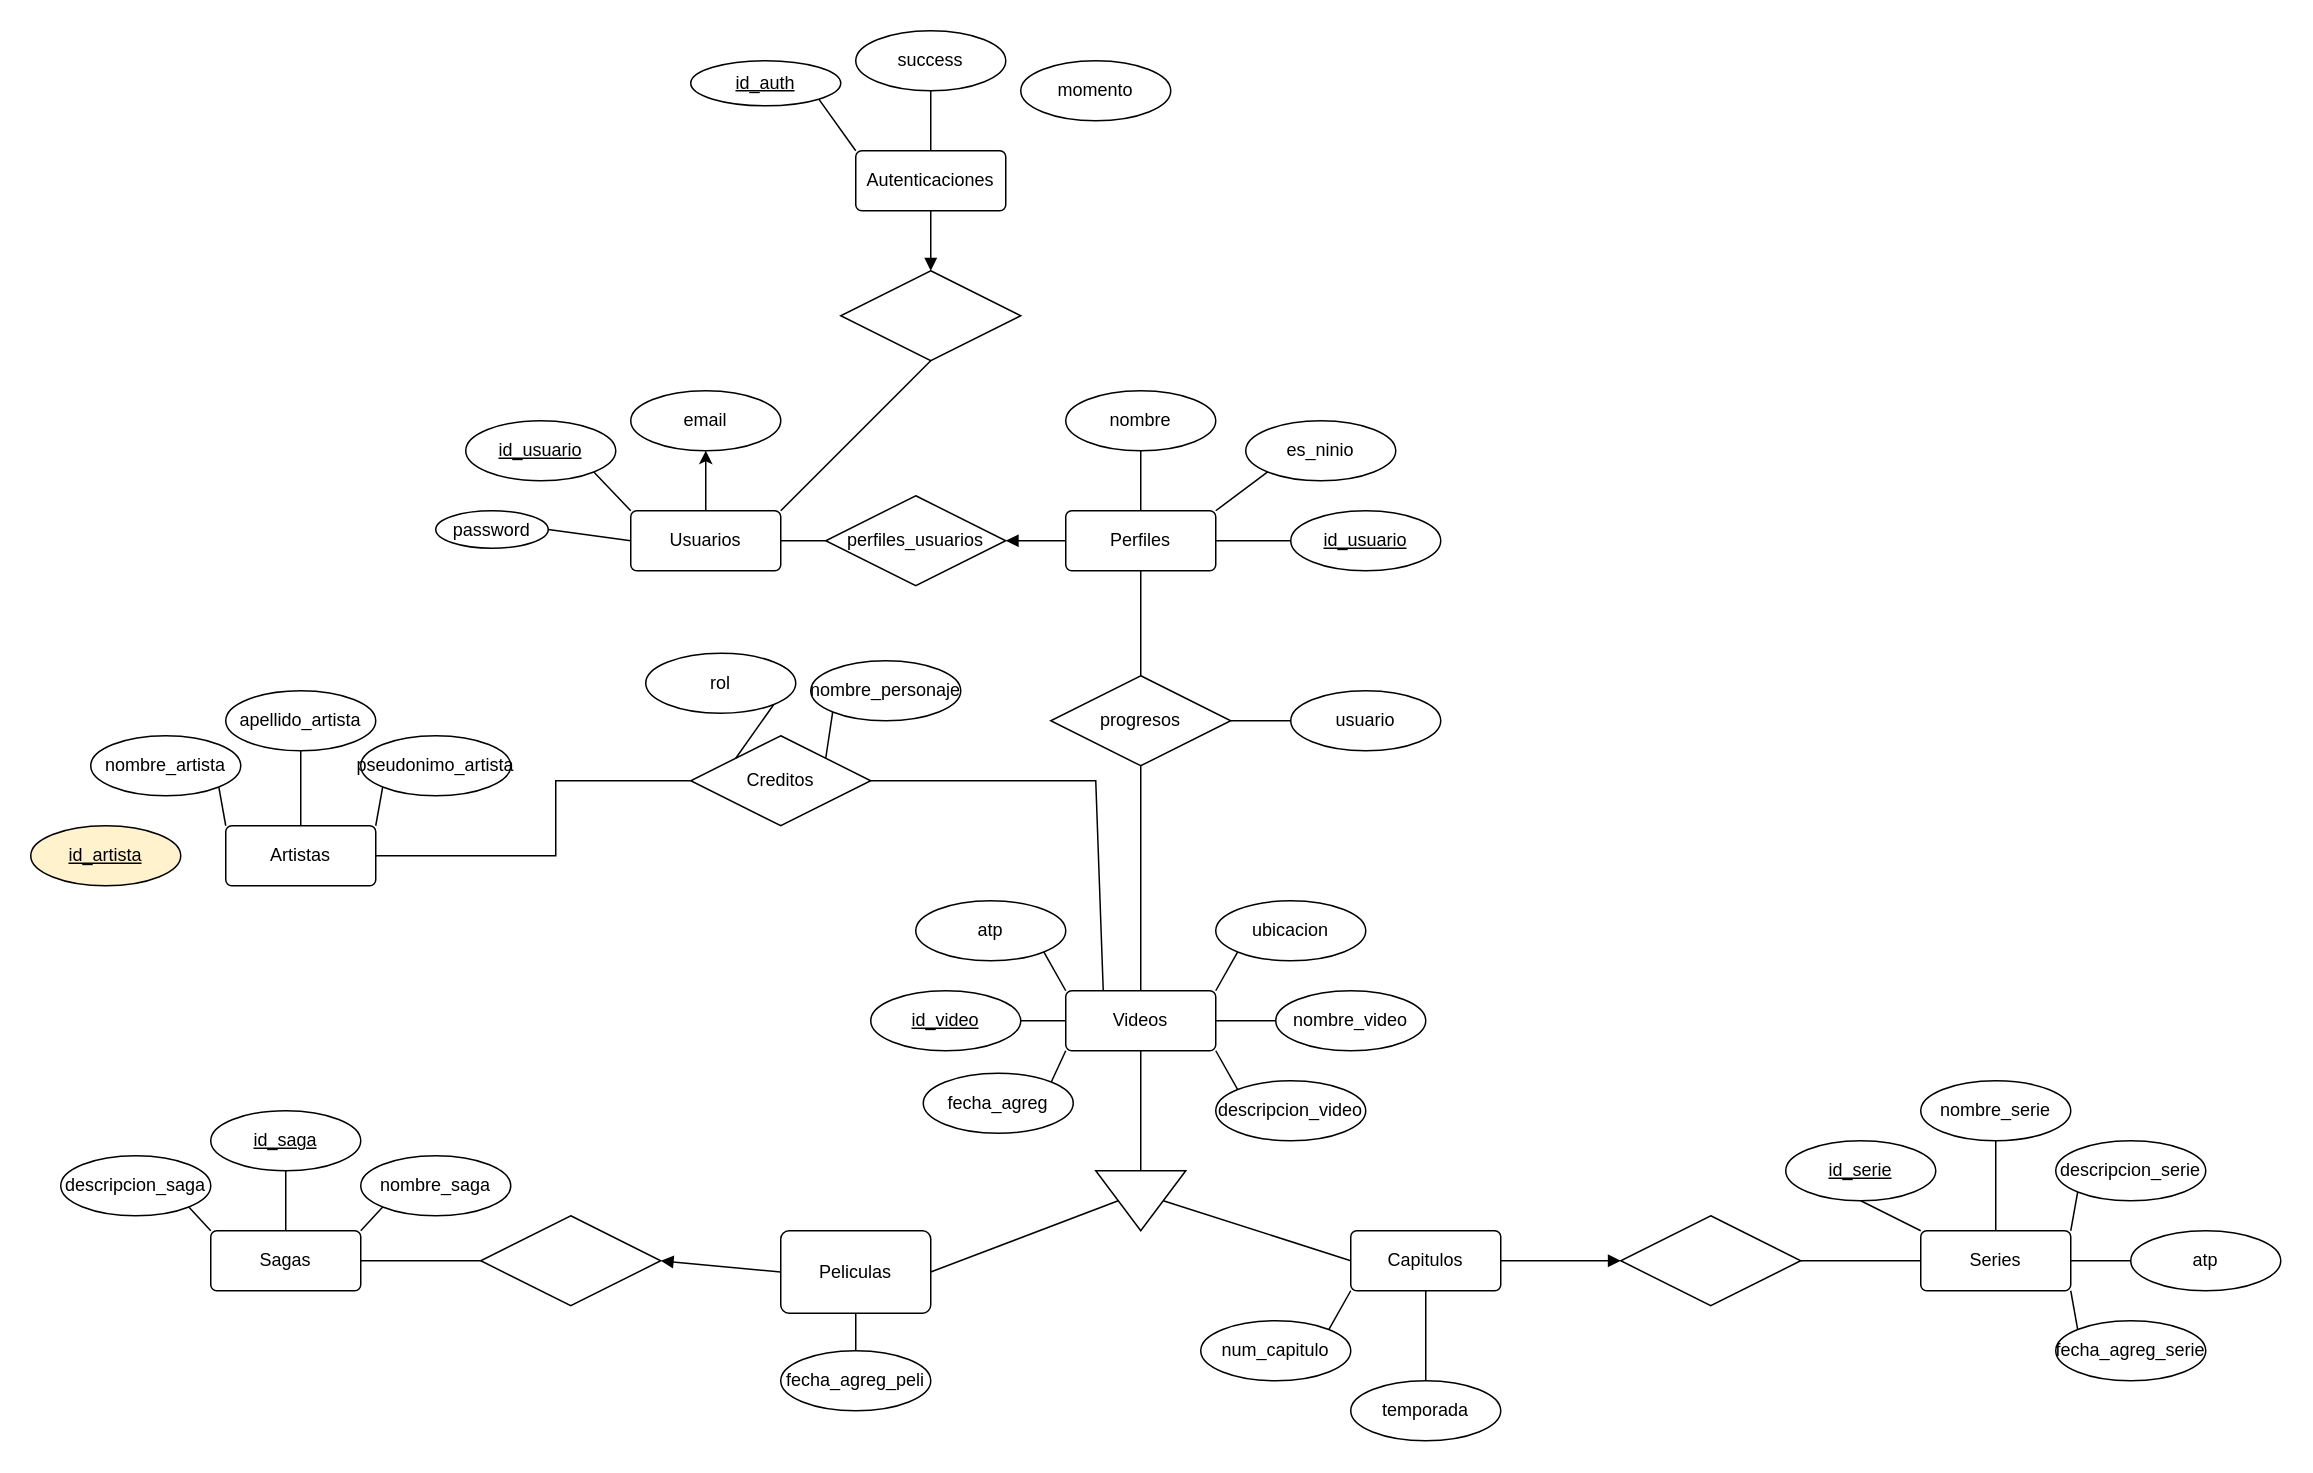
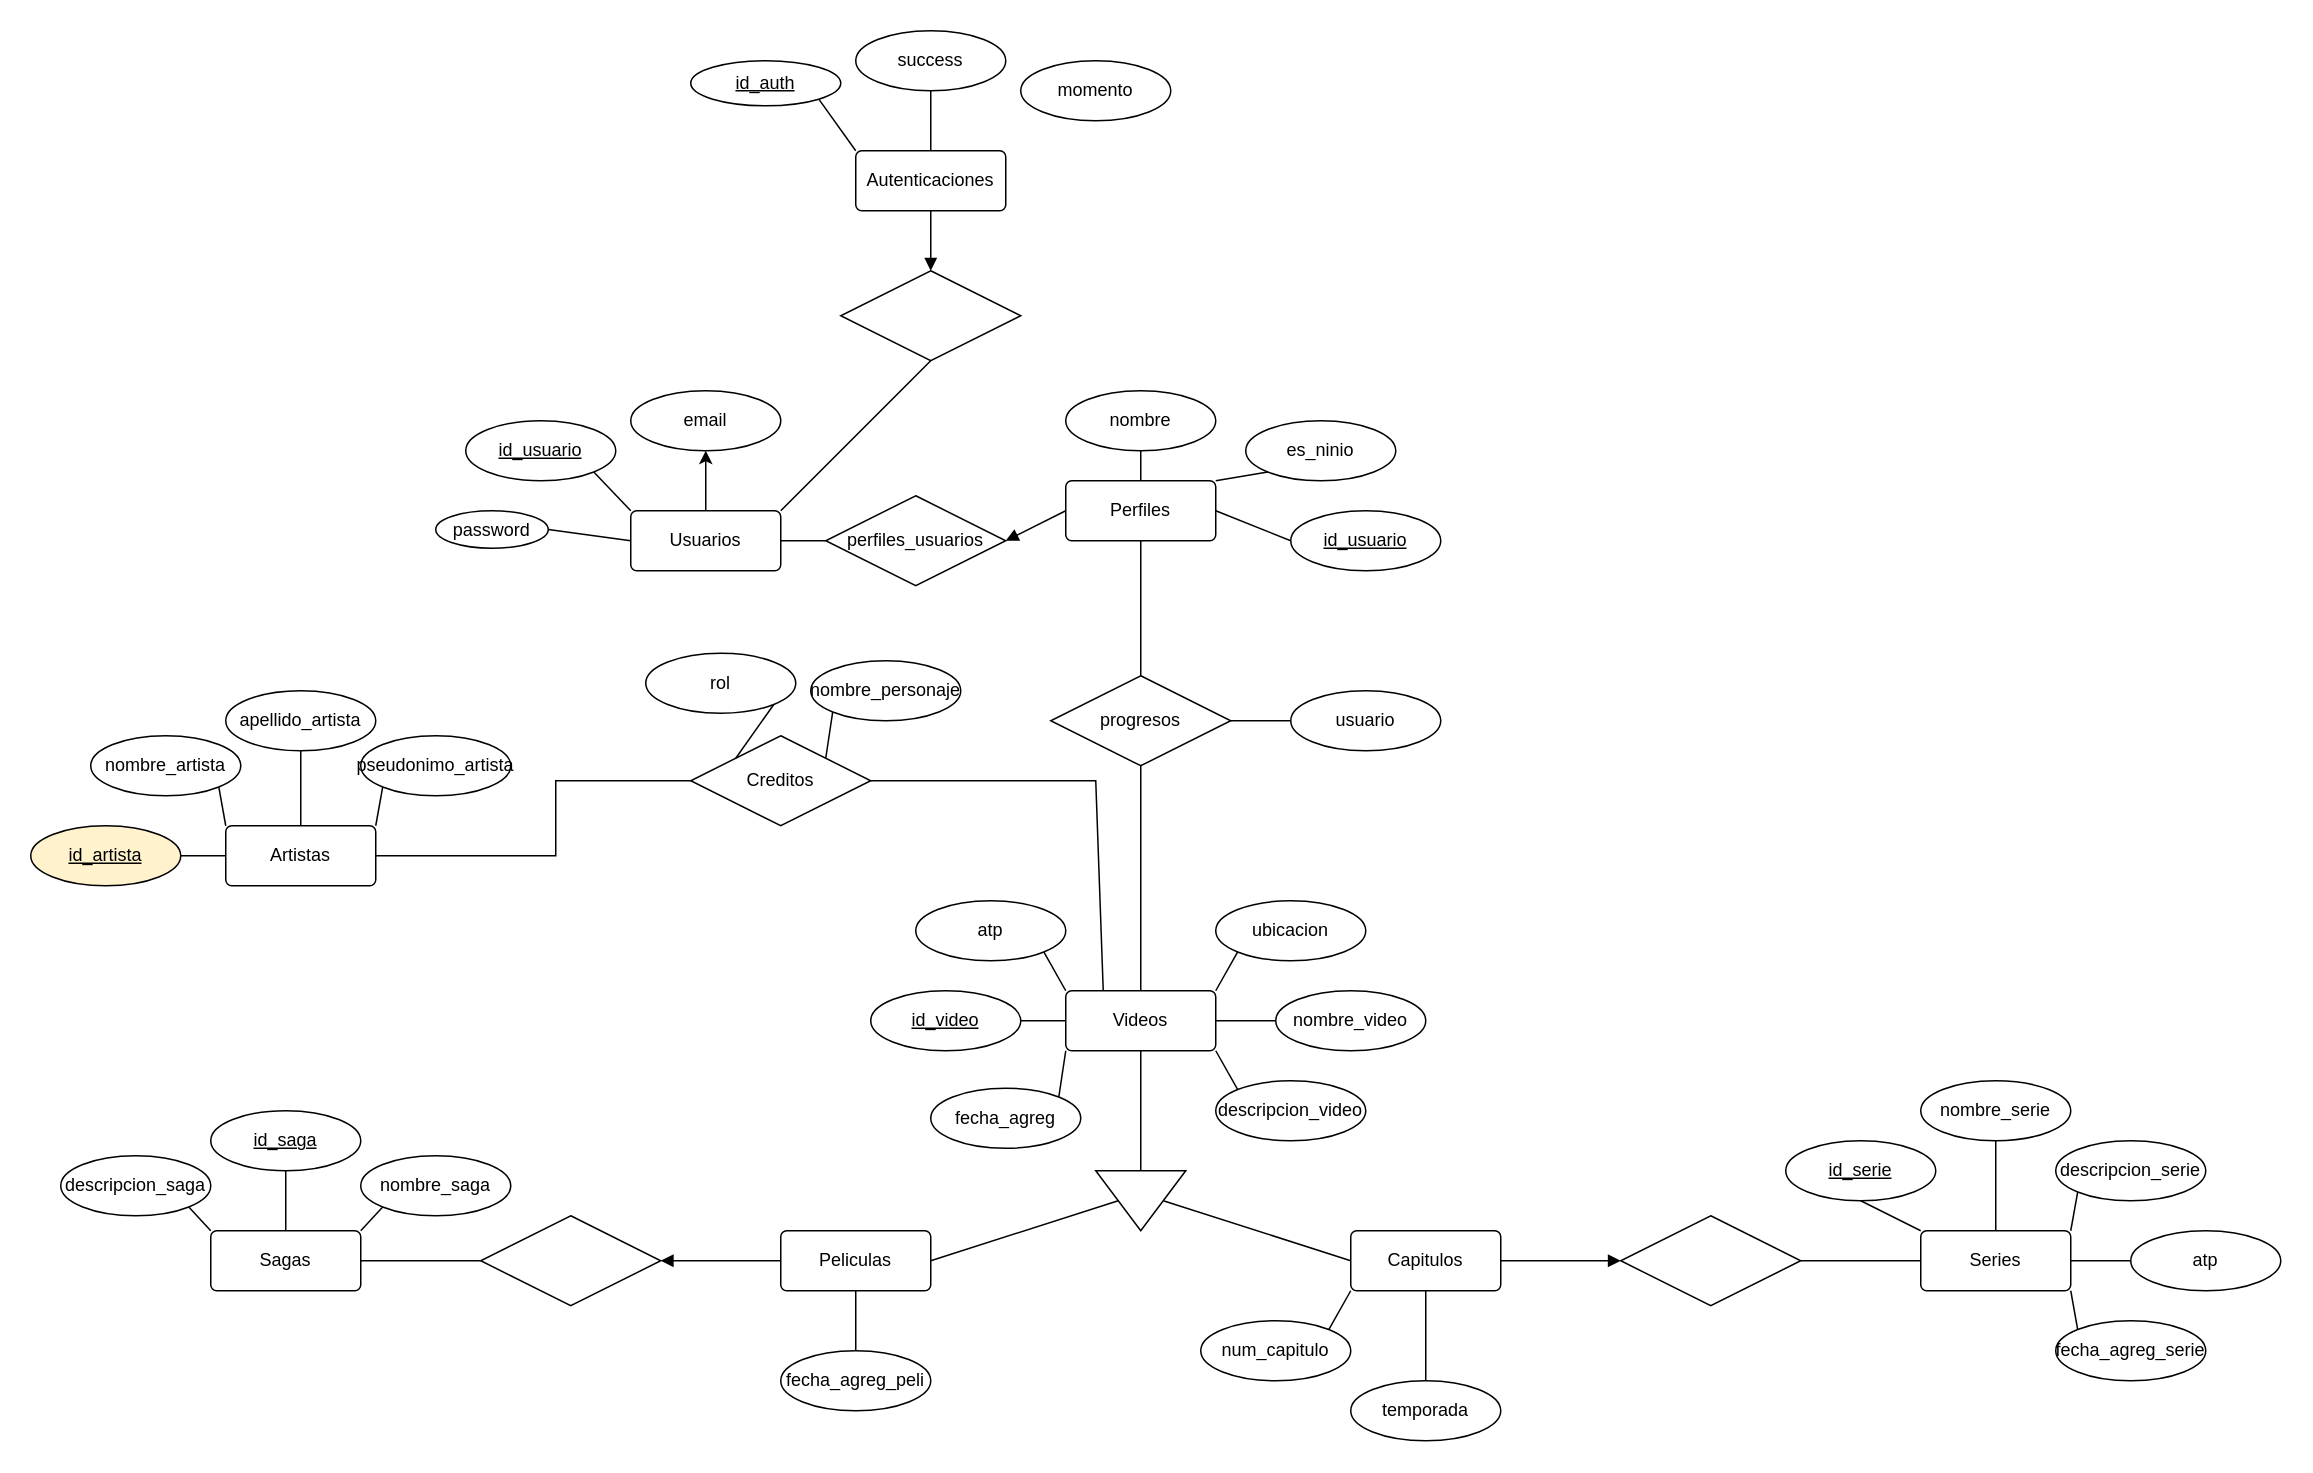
(1141, 541) -> (1141, 511)
none -> (203, 856)
(998, 1103) -> (1006, 1118)
(856, 1272) -> (856, 1261)
